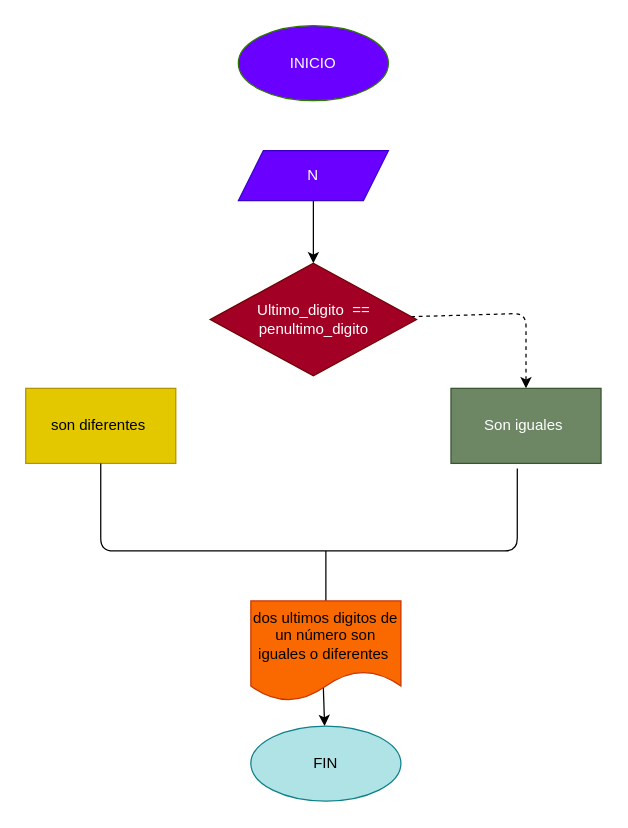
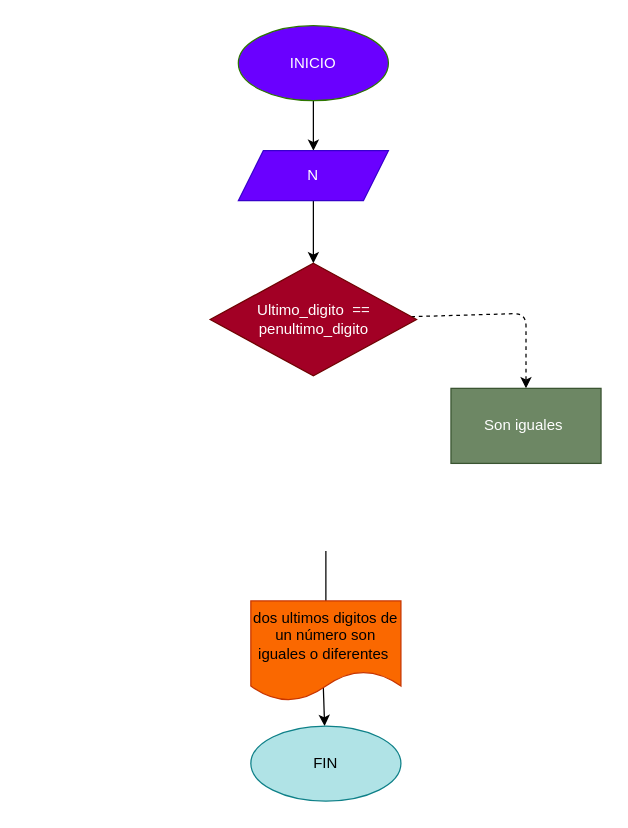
none -> (313, 122)
(101, 426) -> none
(307, 551) -> none
